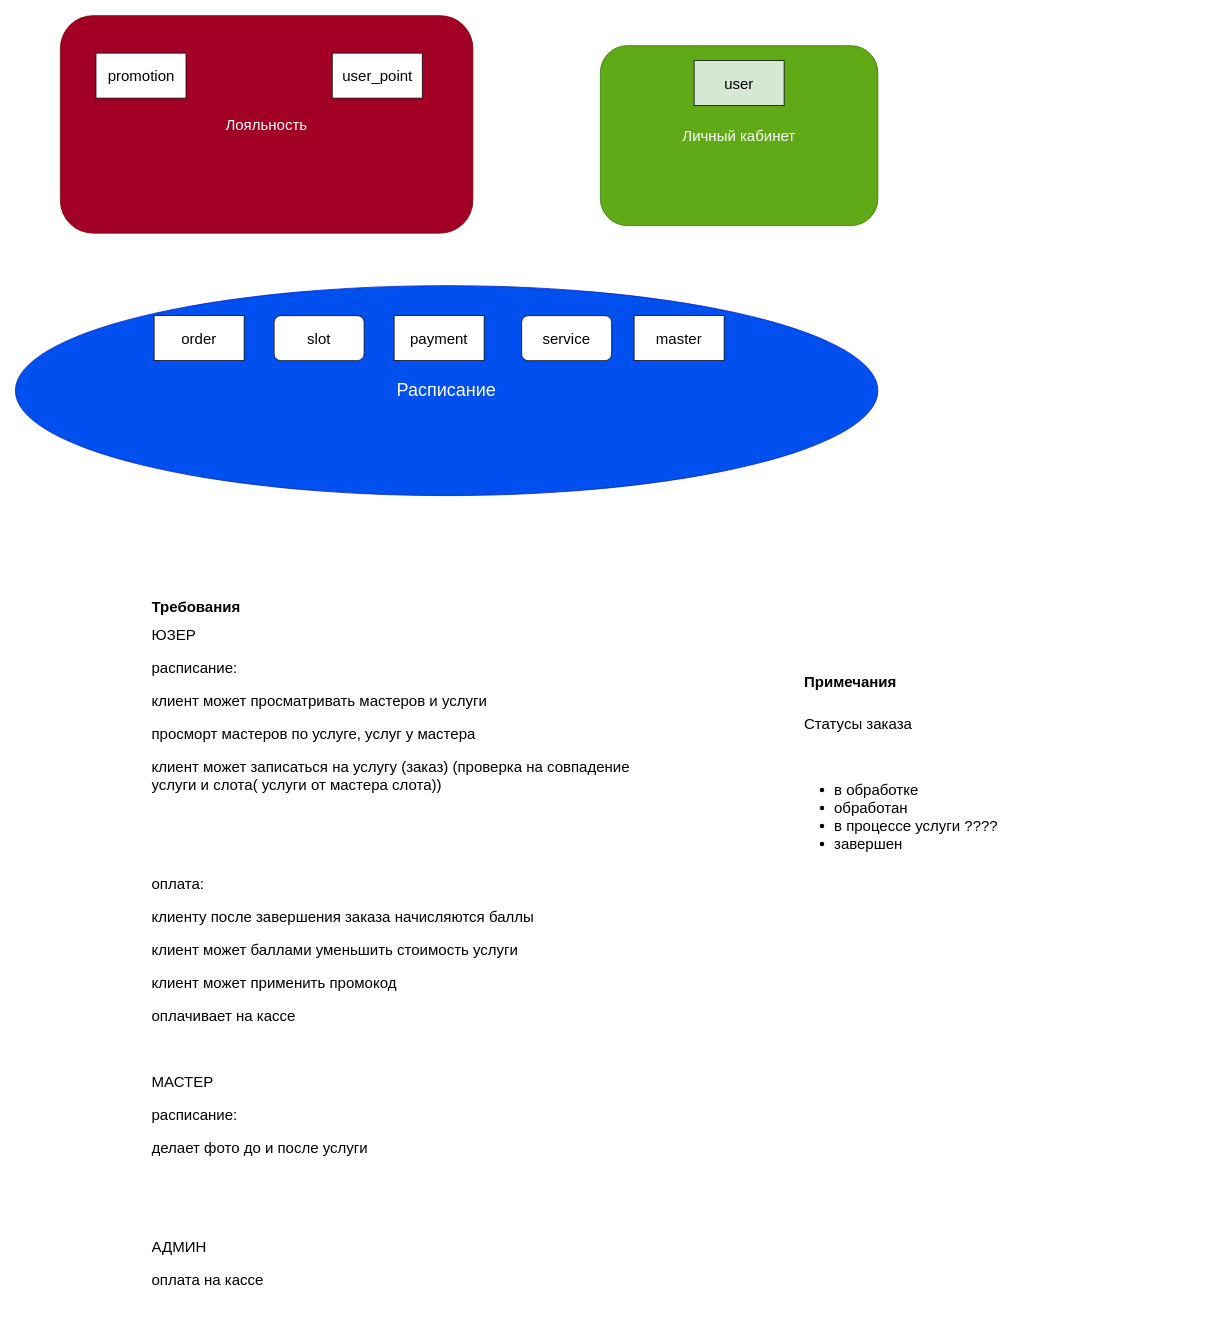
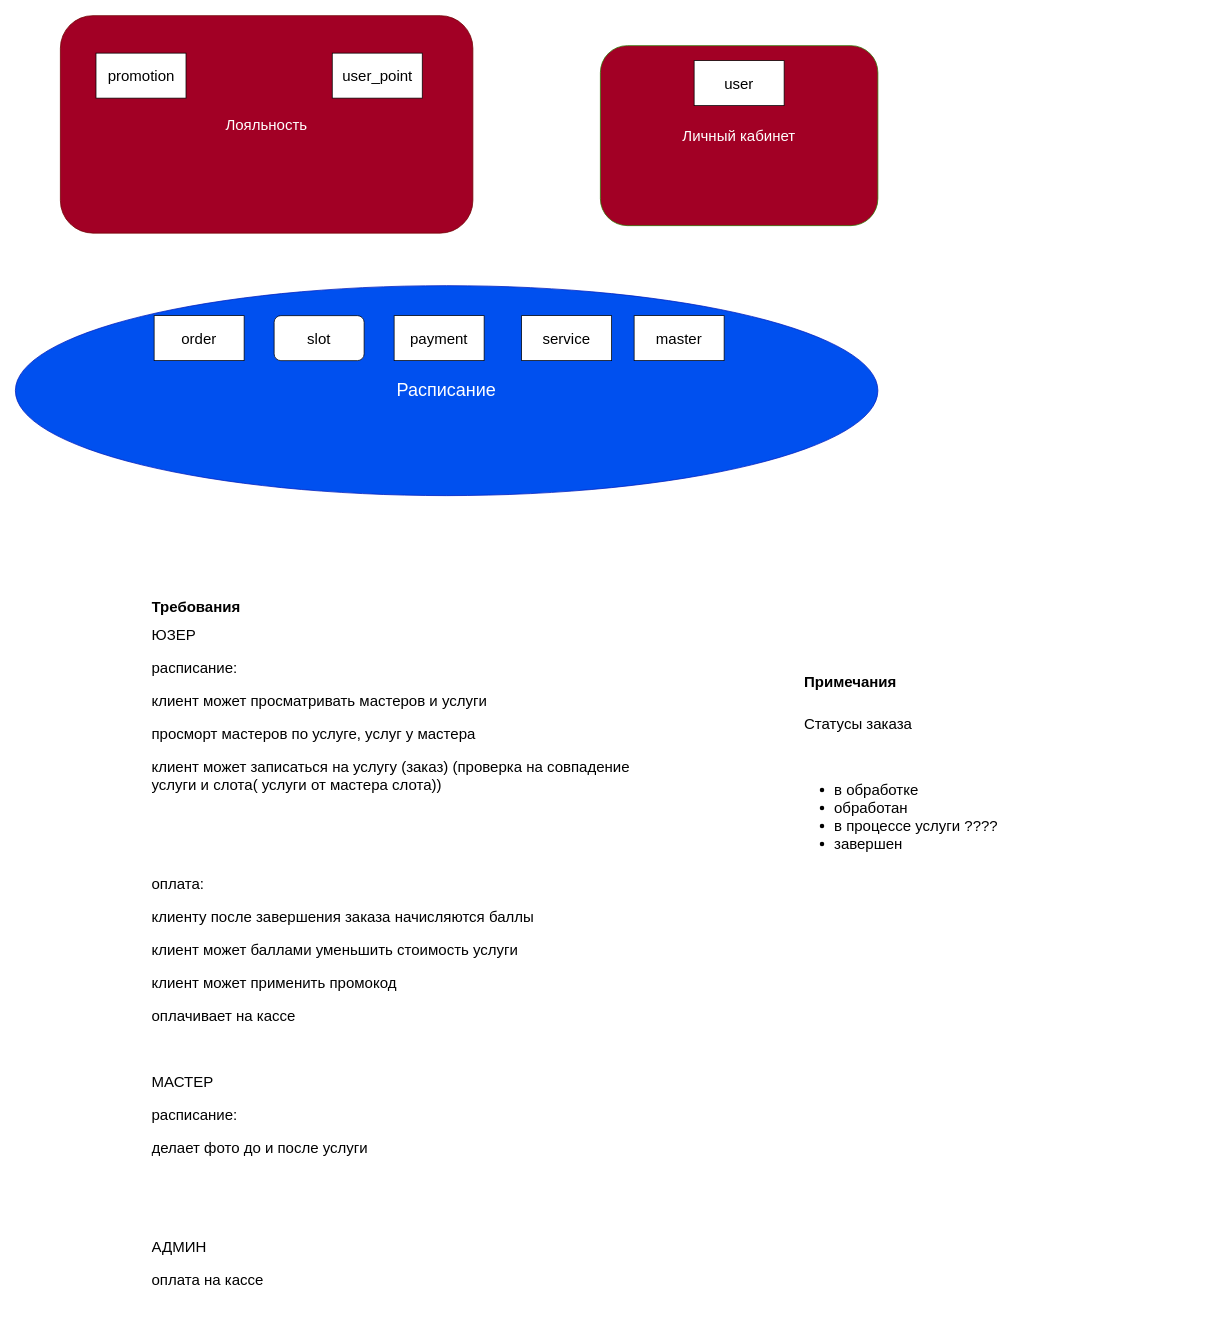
(739, 83) -> (739, 83)
(739, 135) -> (739, 135)
(567, 338) -> (567, 338)
